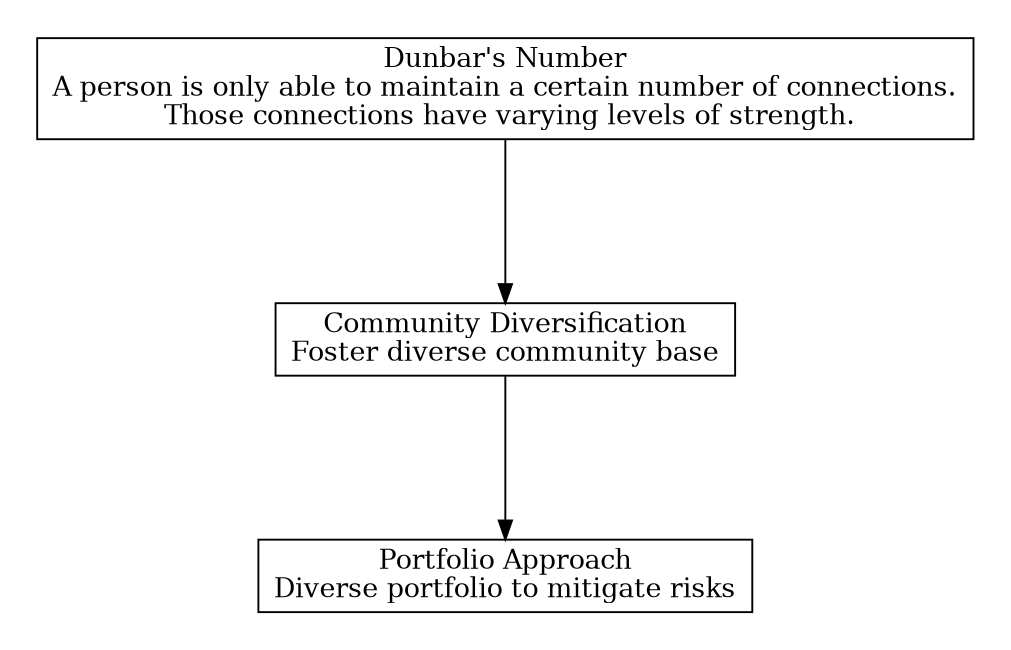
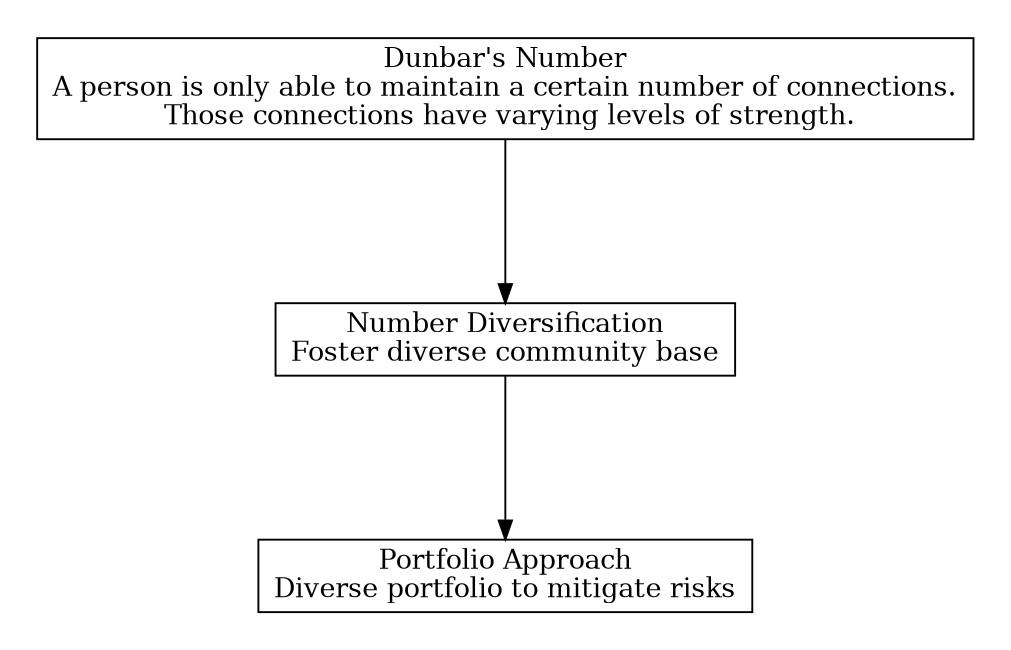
(505, 339) -> (505, 339)
